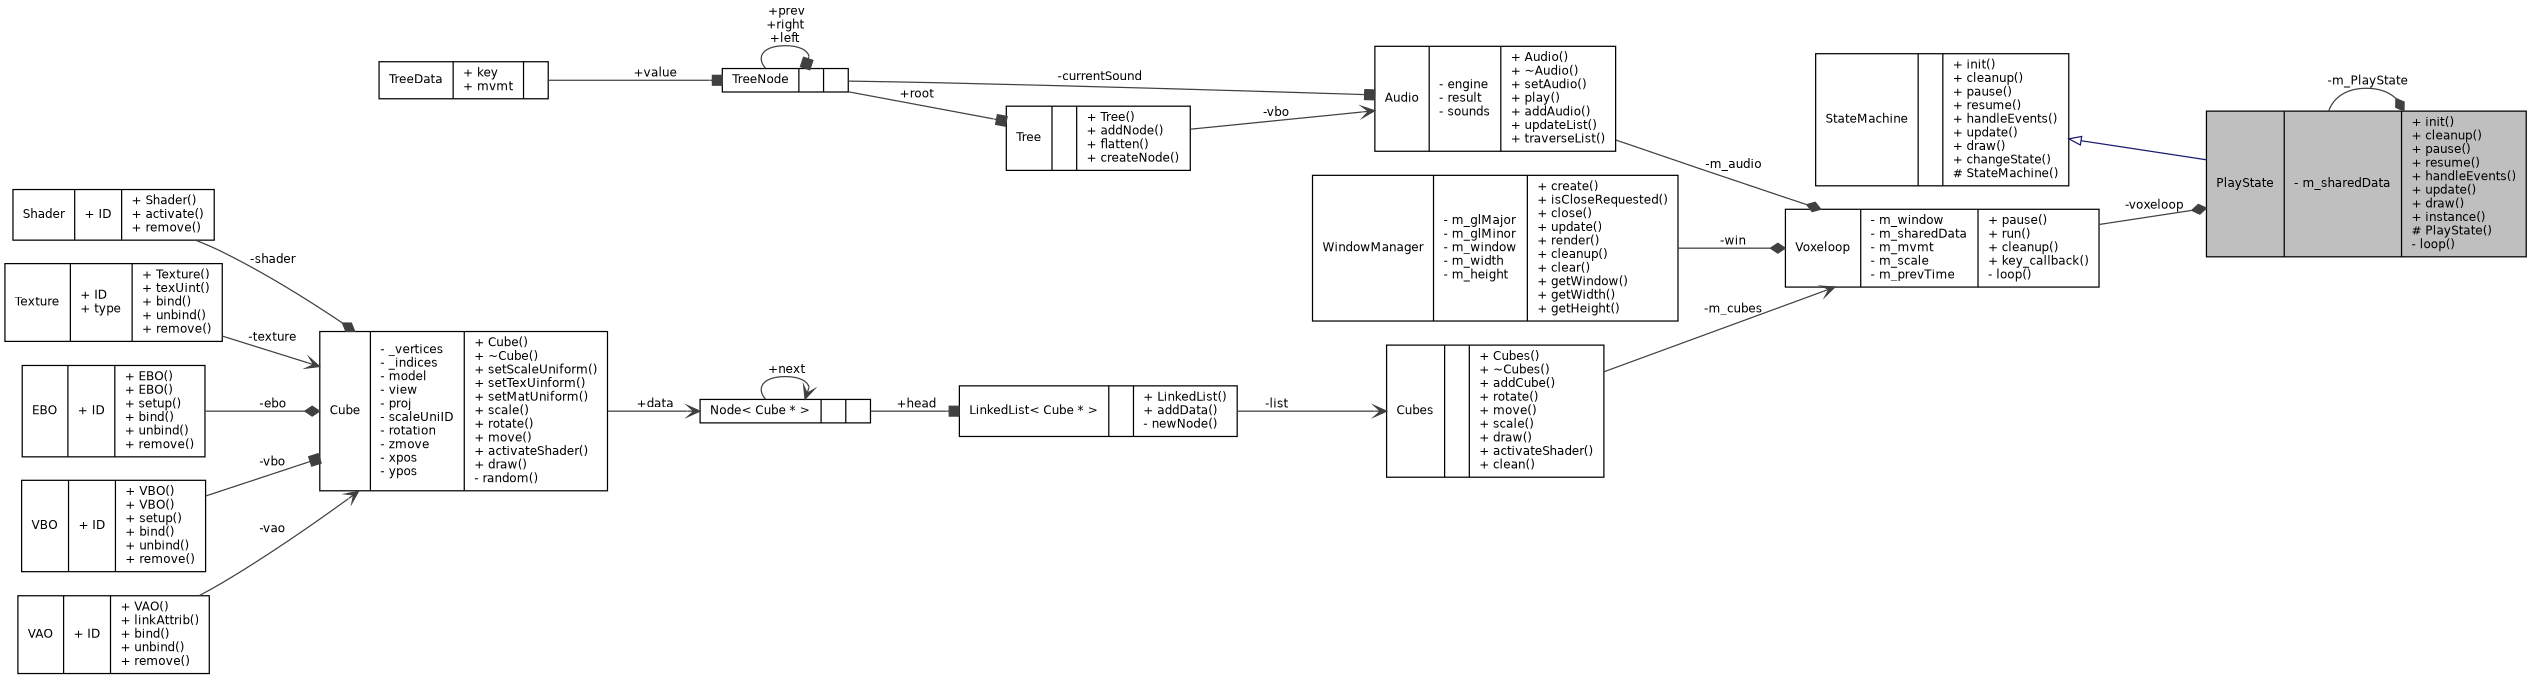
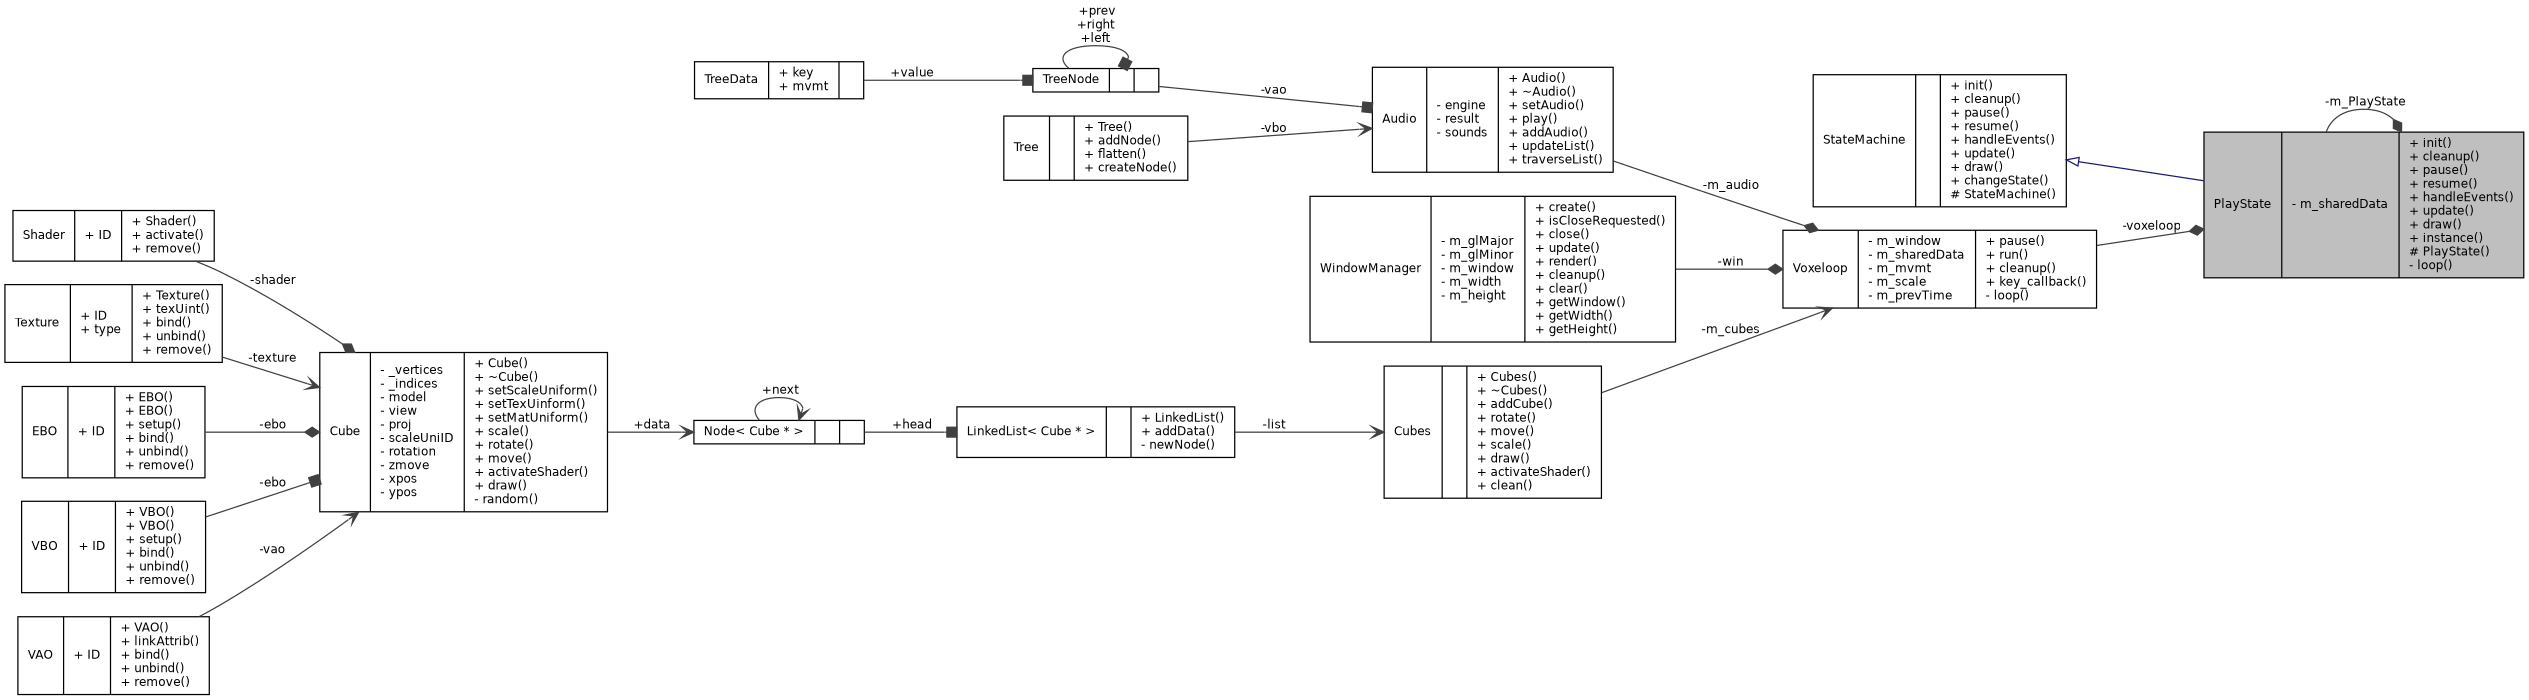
(1098, 77) -> (1272, 91)
(921, 105) -> none
(271, 462) -> (271, 483)
